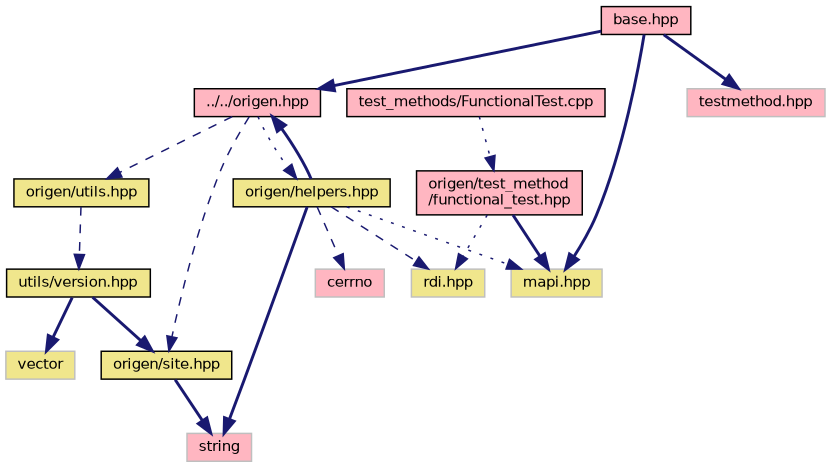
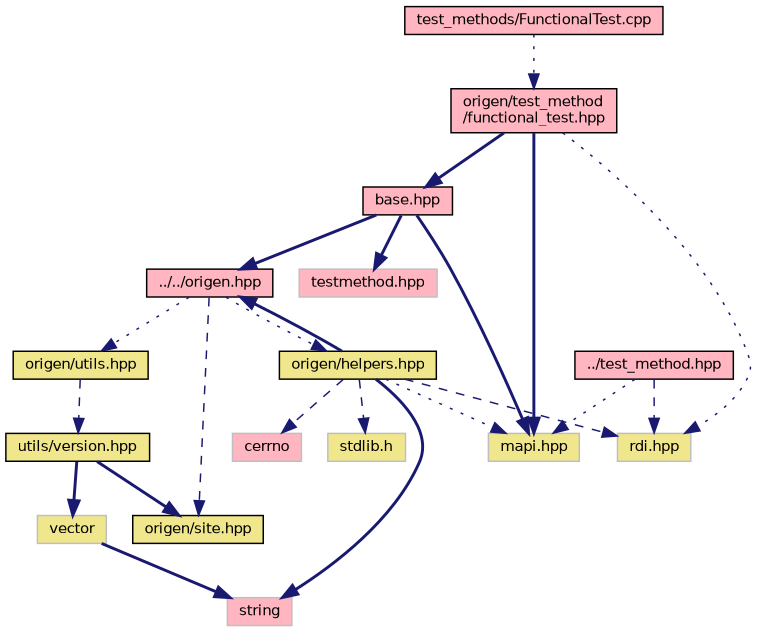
(176, 145) -> (152, 320)
none -> (471, 156)
none -> (654, 365)
(189, 400) -> (159, 568)
none -> (367, 447)
